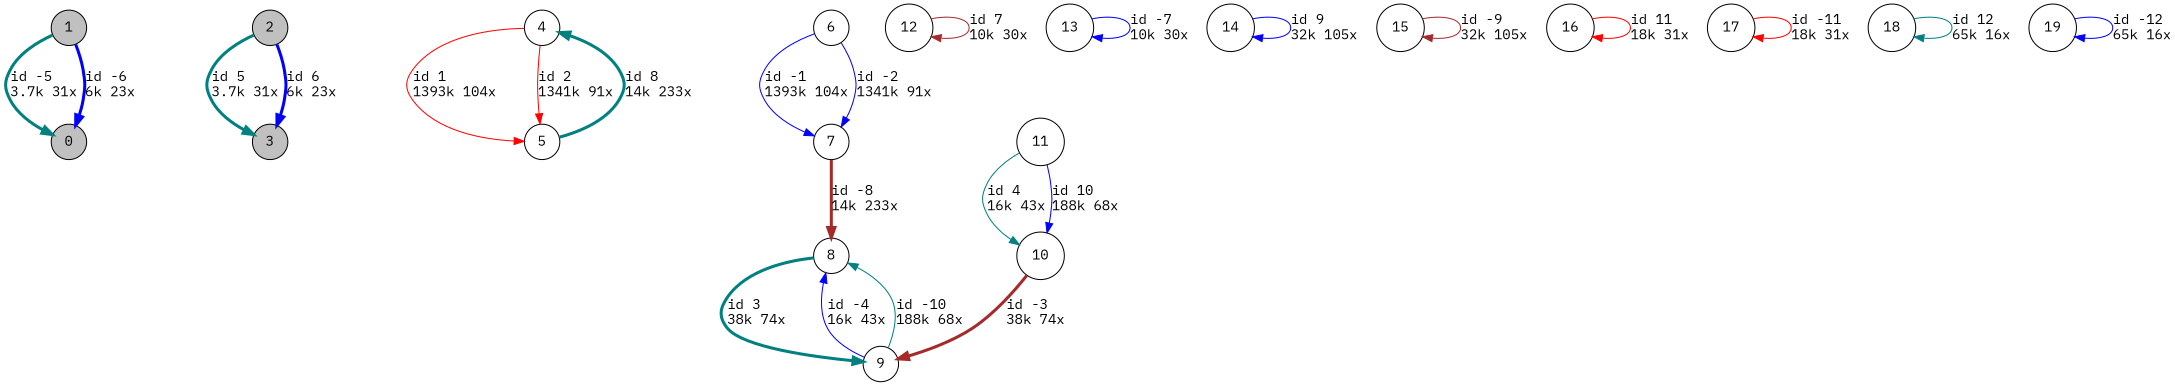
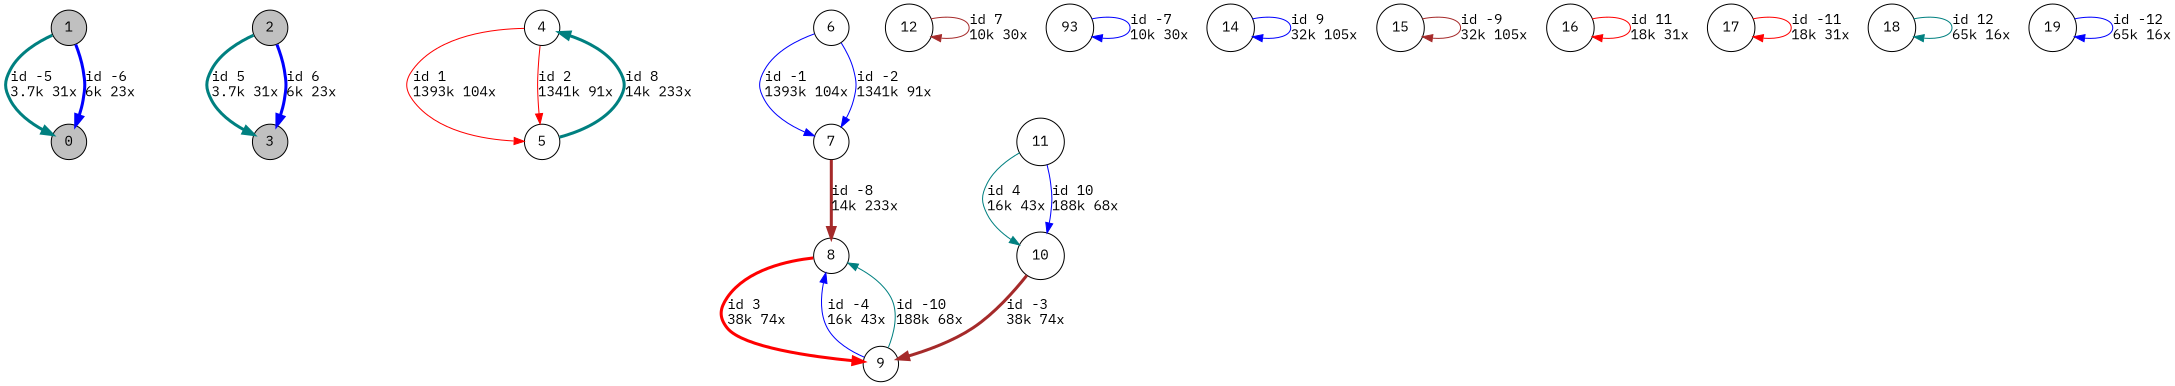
(1070, 28) -> (1070, 28)
(728, 328) -> (728, 328)
